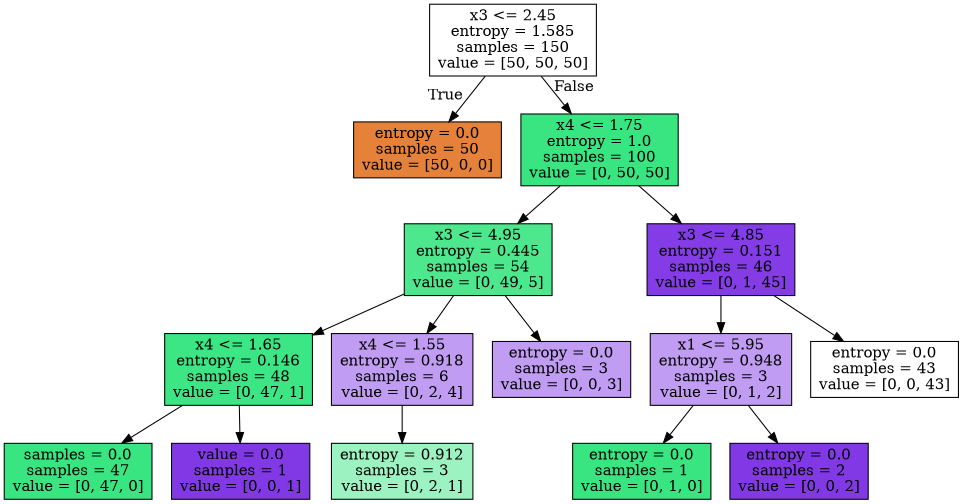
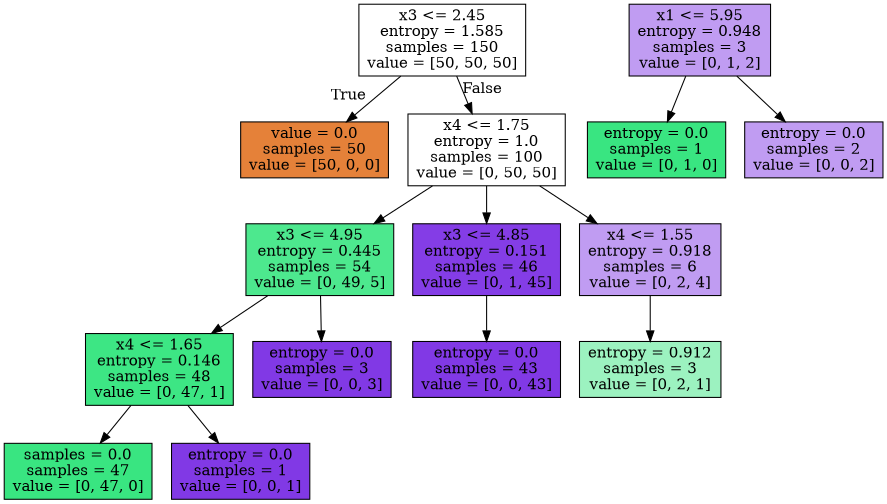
(428, 150) -> (315, 150)
(600, 150) -> (487, 150)
(721, 309) -> none
(443, 310) -> (564, 202)
(562, 369) -> (322, 369)
(885, 369) -> (487, 369)
(241, 471) -> (241, 471)
(799, 471) -> (814, 150)
